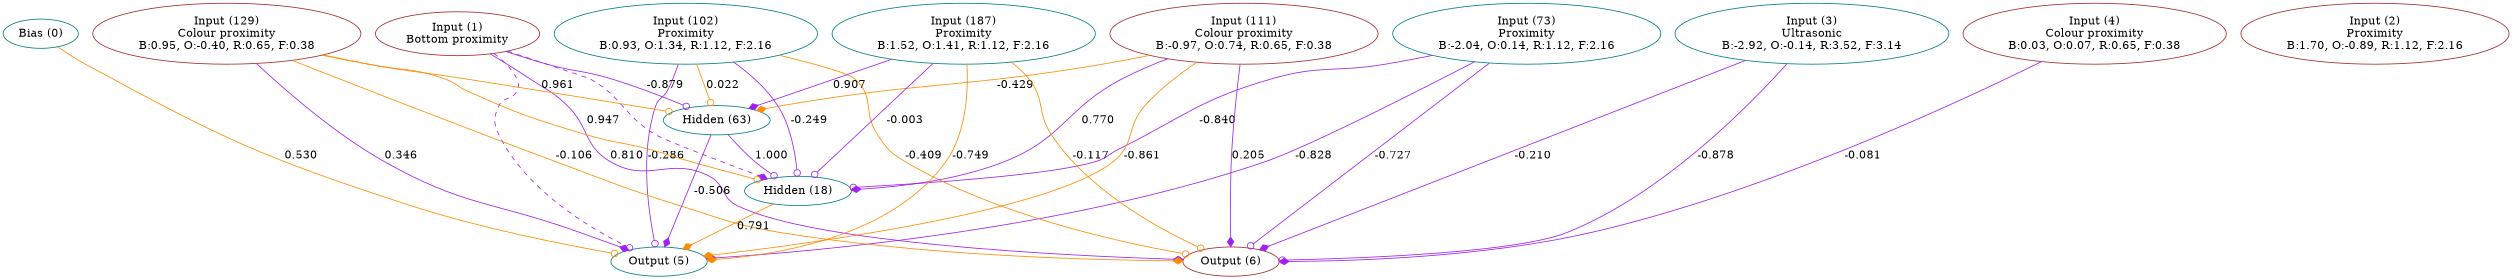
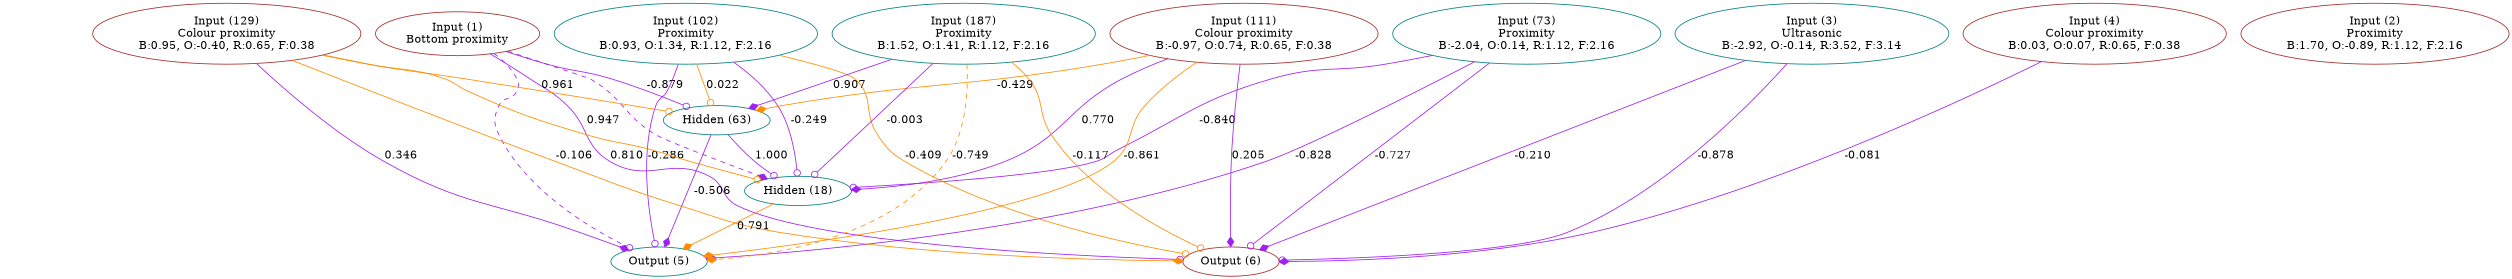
(41, 34) -> none
(888, 212) -> (888, 212)
(803, 225) -> (803, 225)
